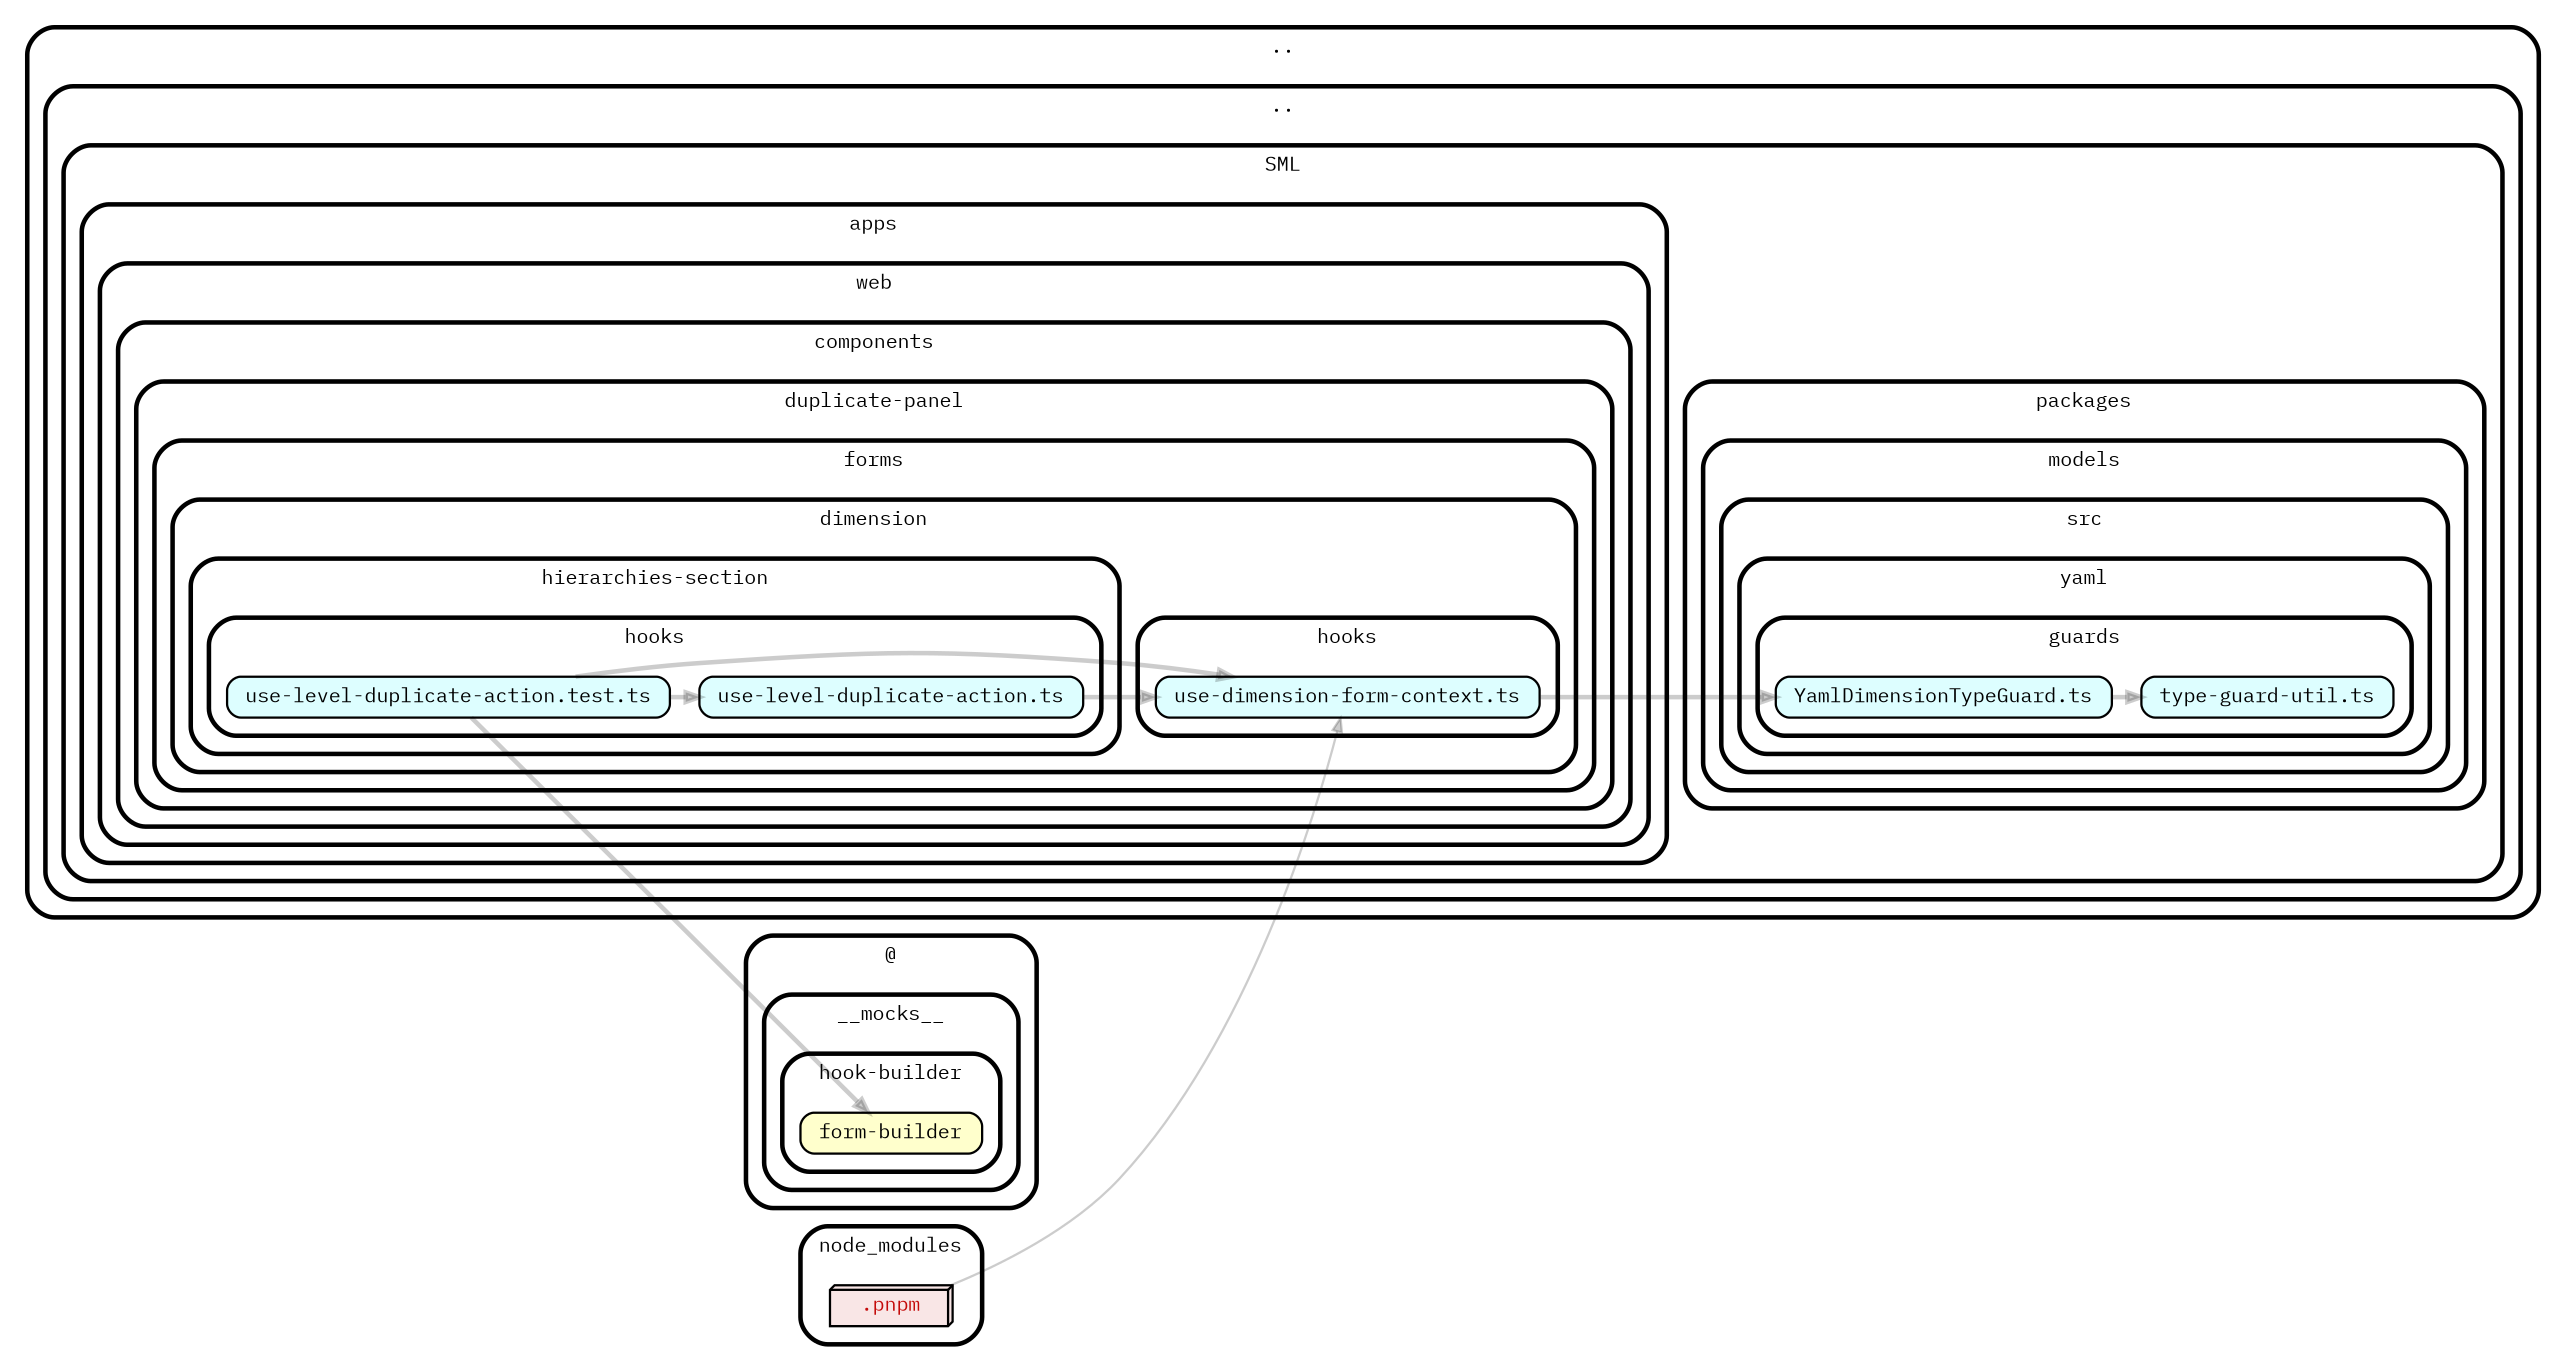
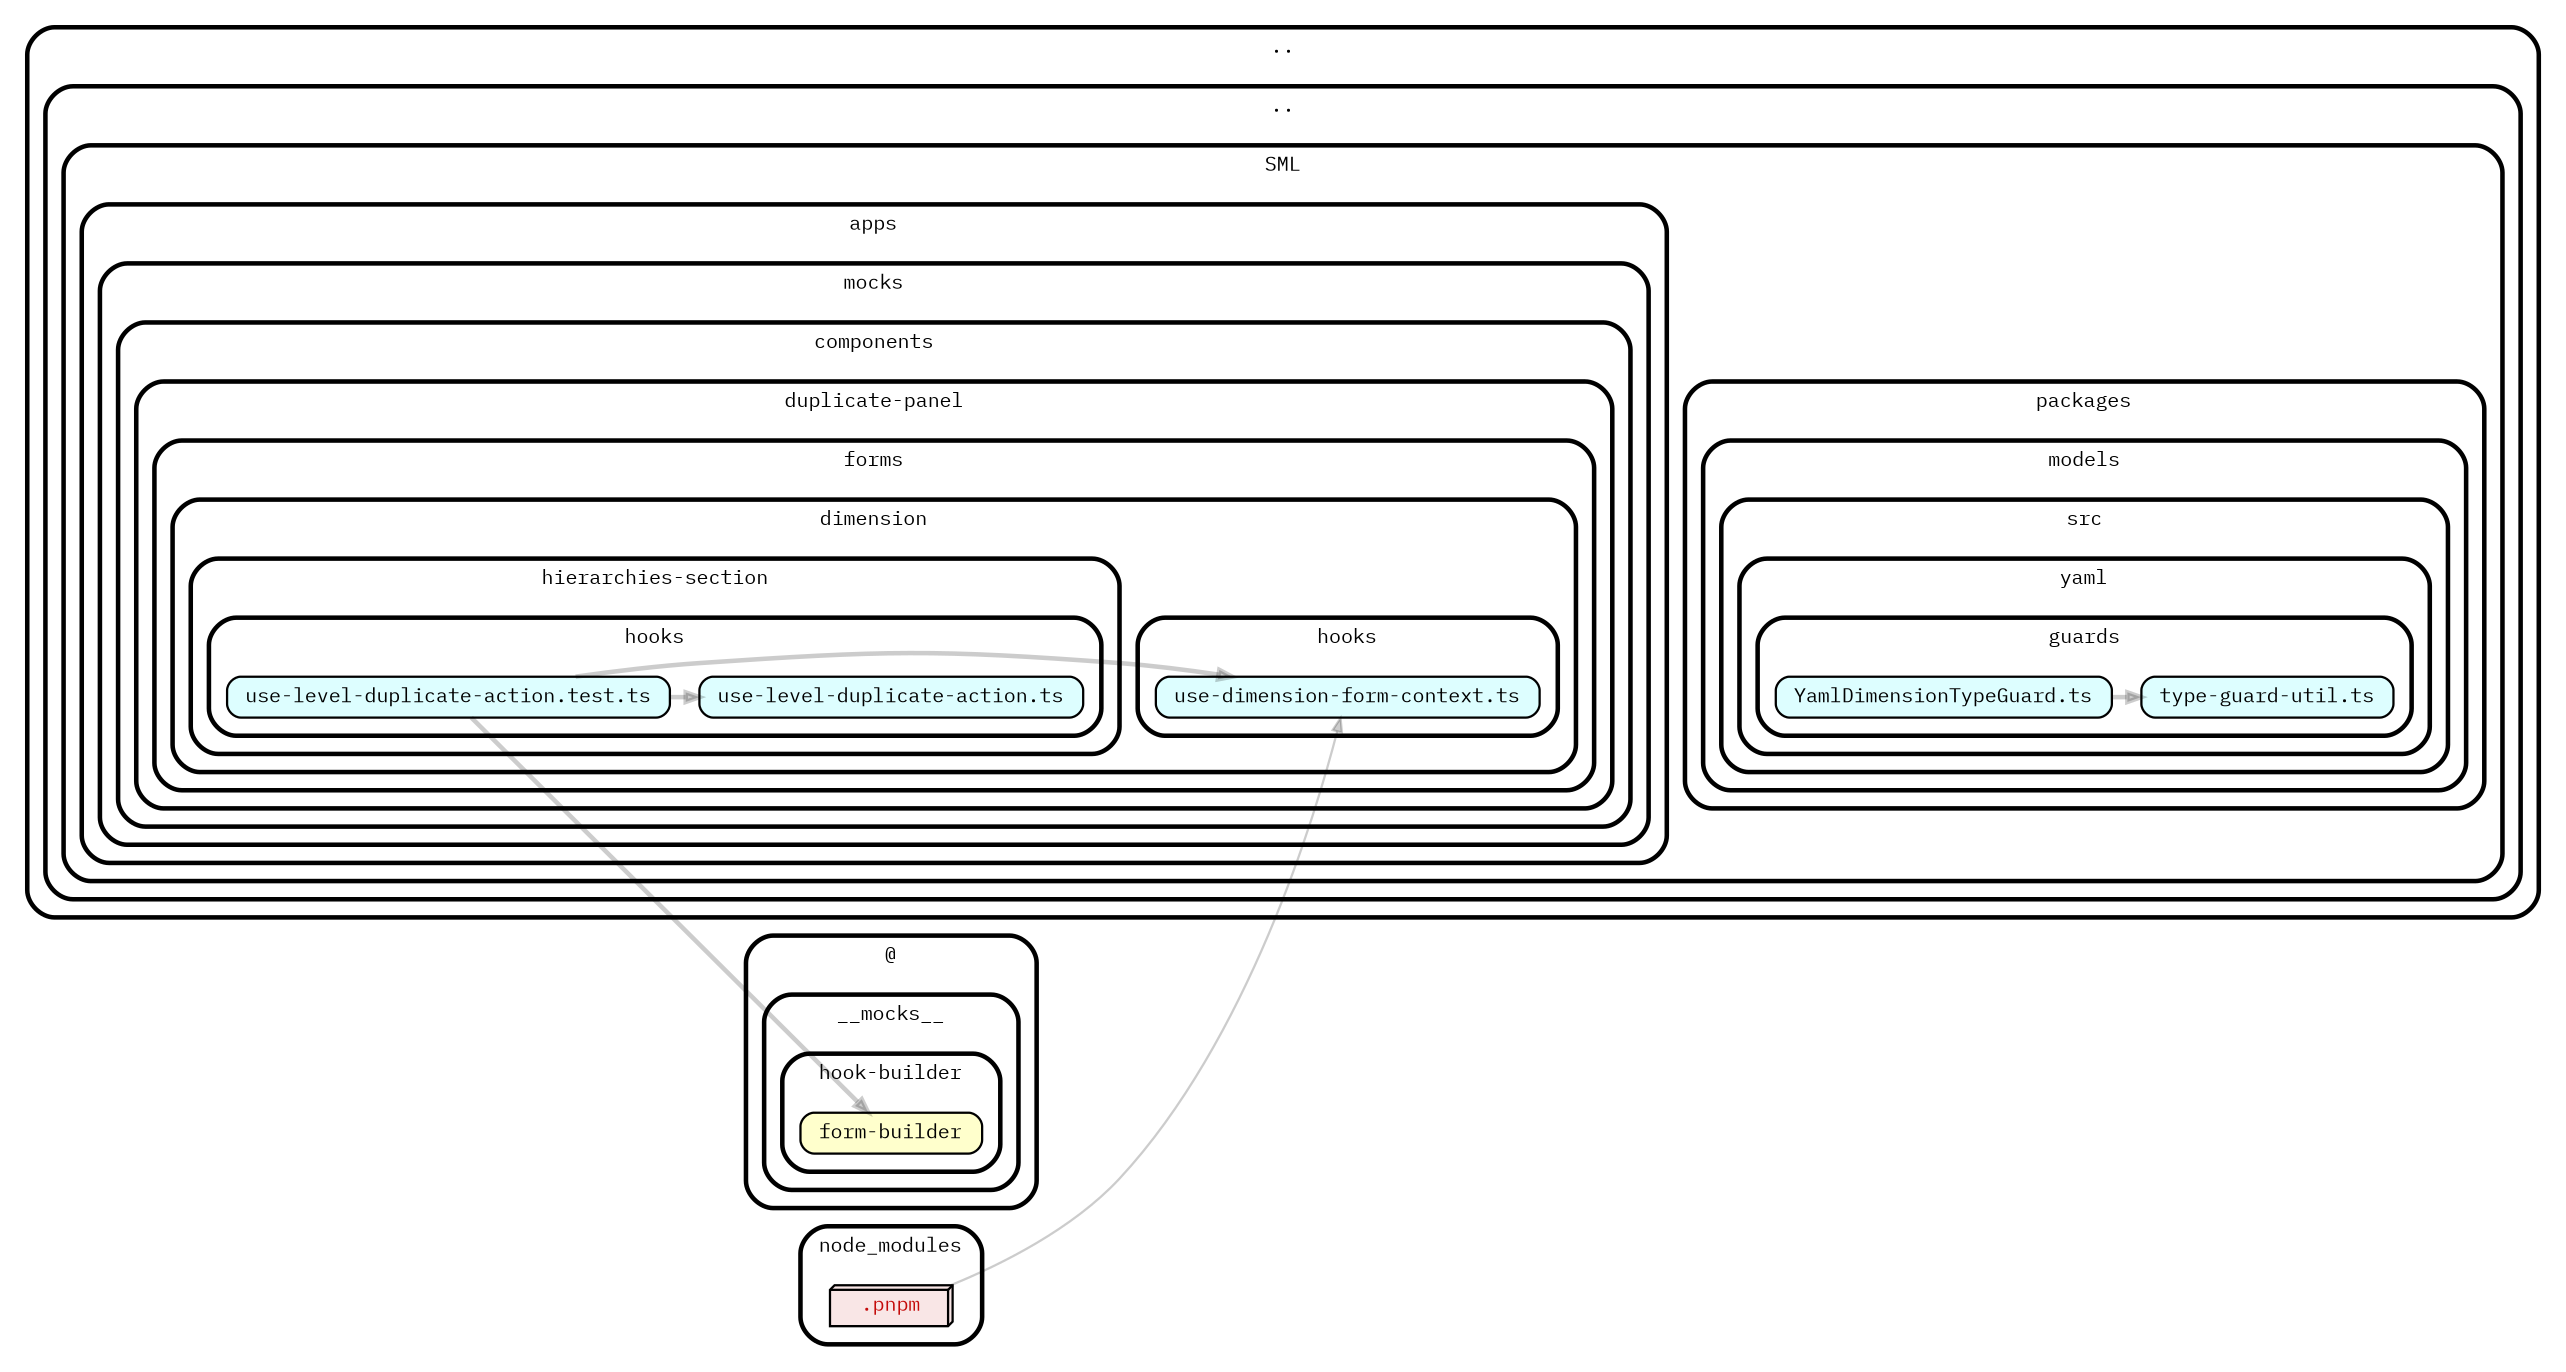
(874, 284) -> (874, 284)
(1112, 697) -> none
(1651, 697) -> none
